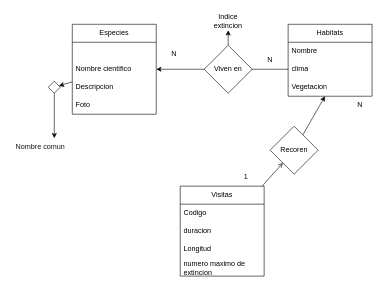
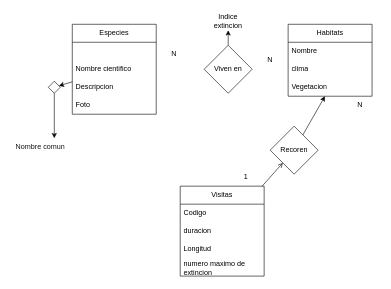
(161, 69) -> none
